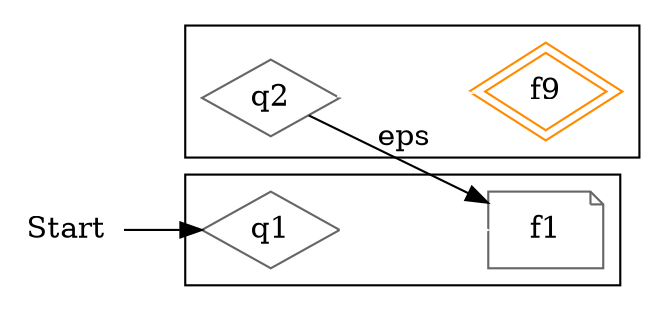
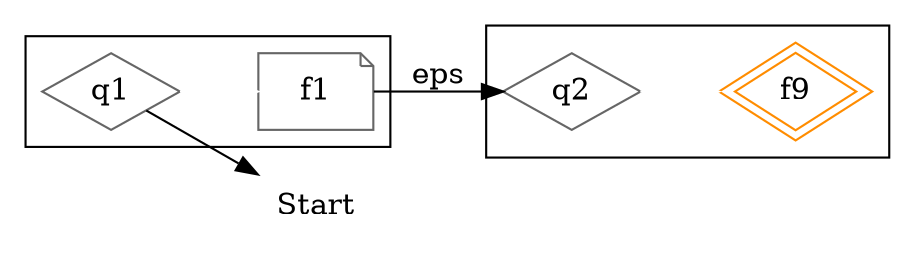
(369, 145) -> (428, 92)
(152, 230) -> (186, 133)
